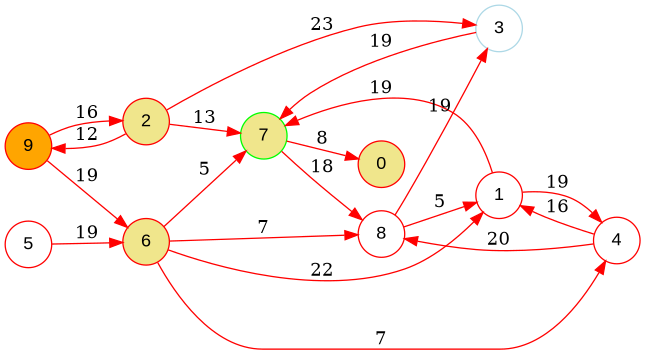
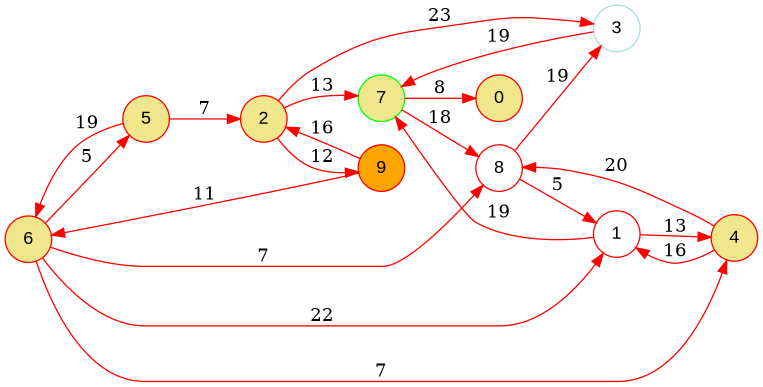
none -> (198, 119)
(87, 177) -> (205, 195)
(558, 183) -> (676, 227)
(200, 193) -> (83, 184)
(617, 241) -> (734, 238)
(28, 244) -> (146, 119)
